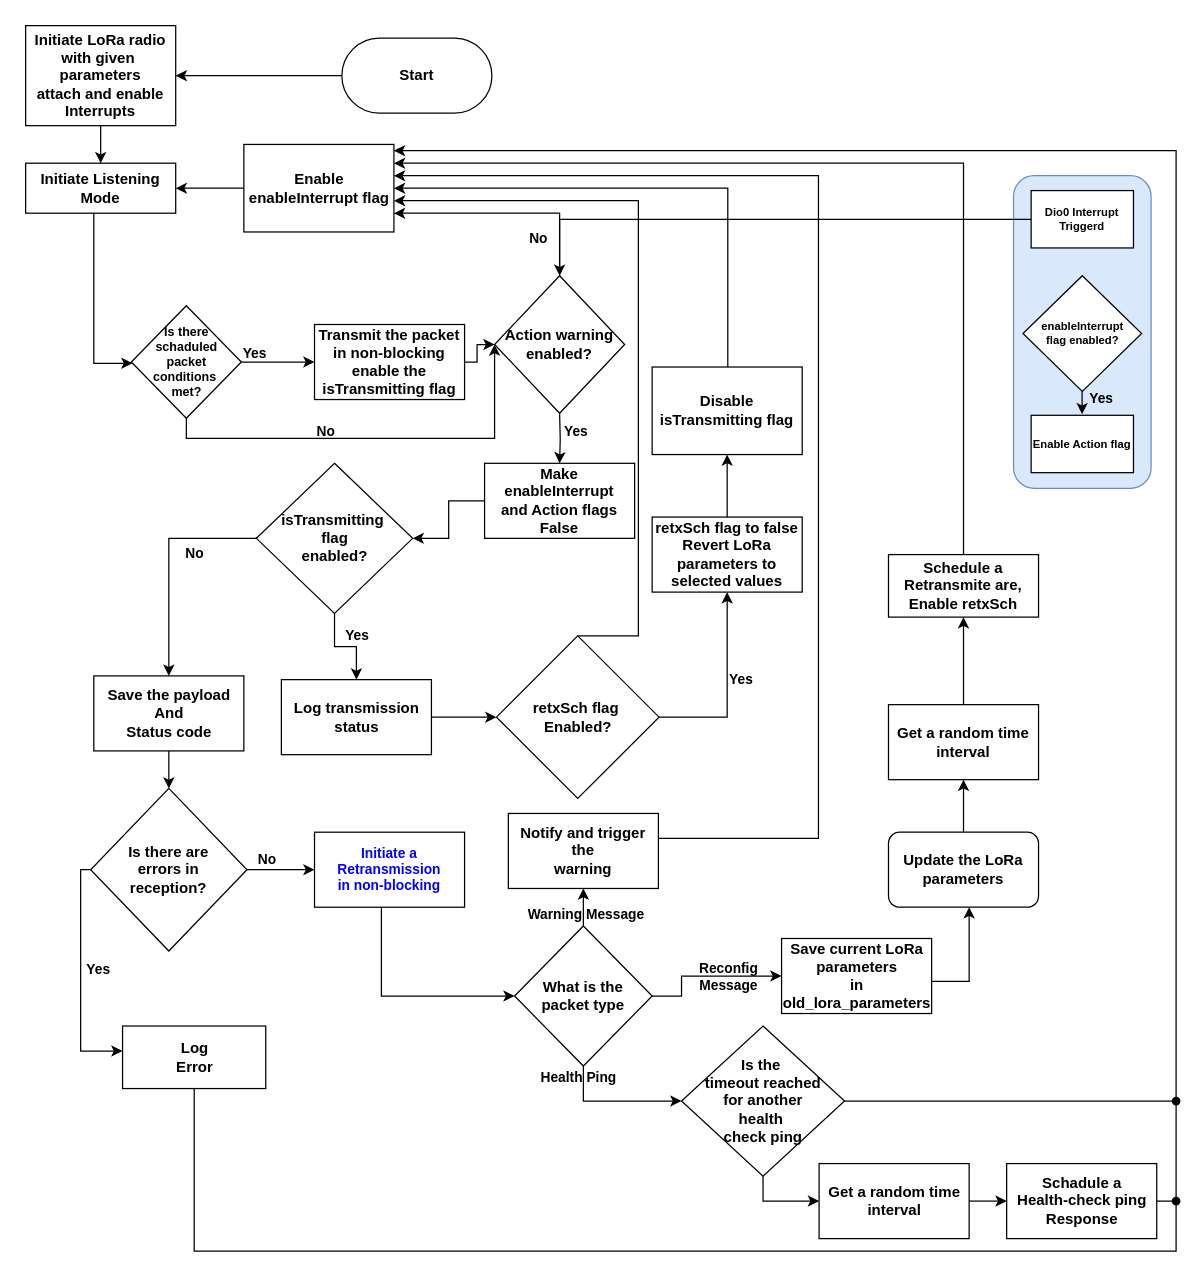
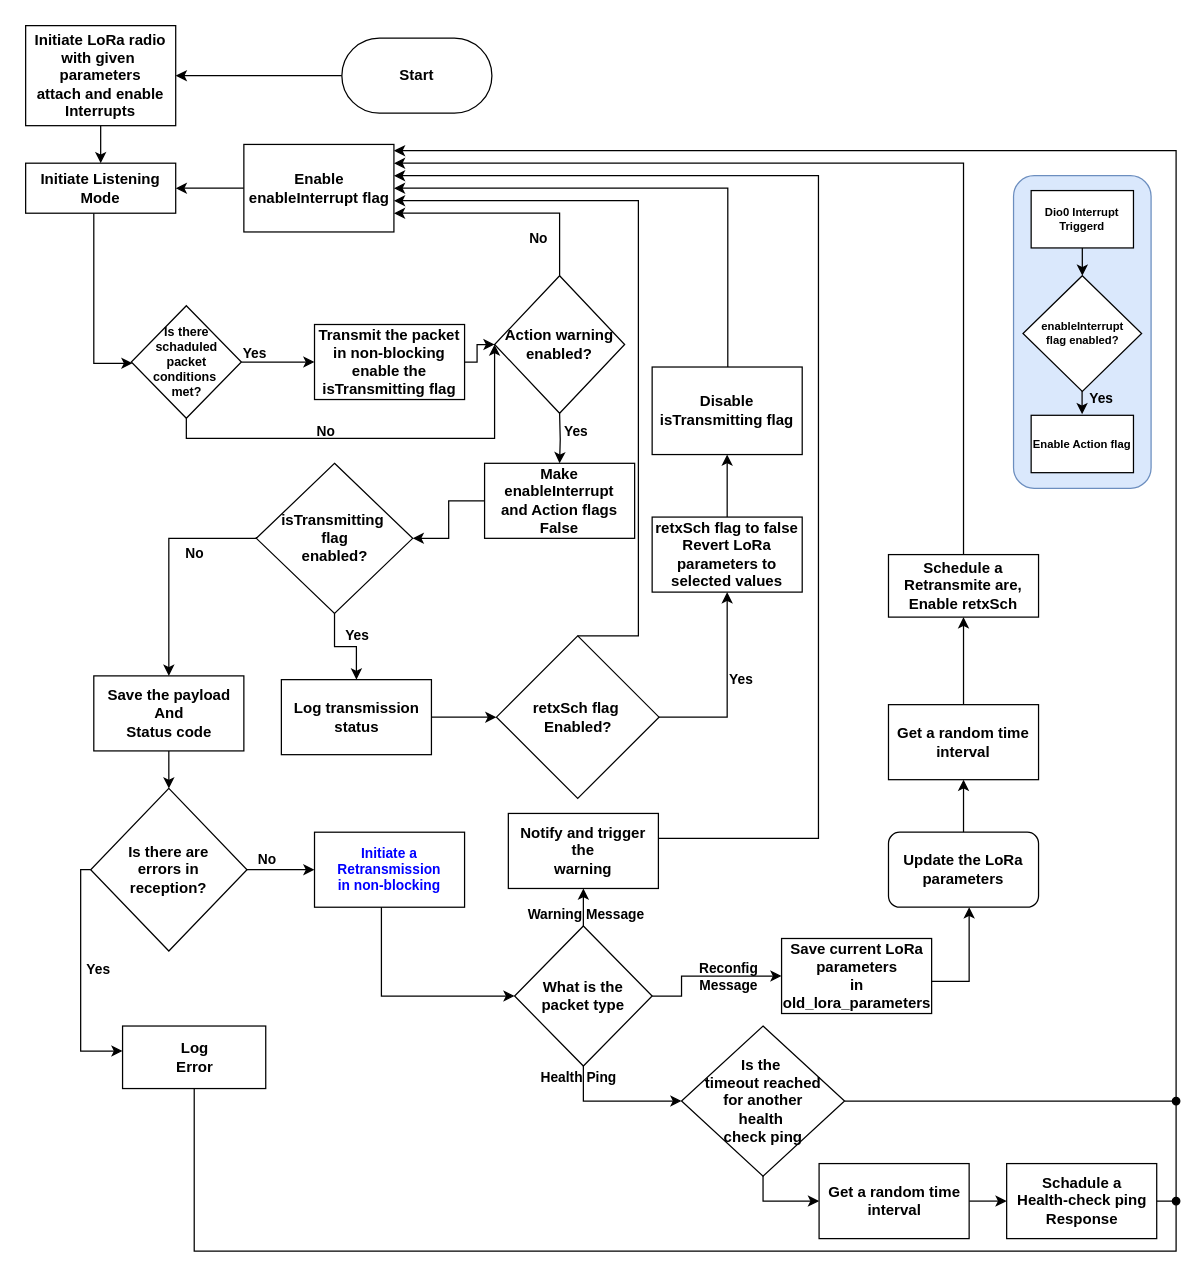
(797, 219) -> (1082, 266)
